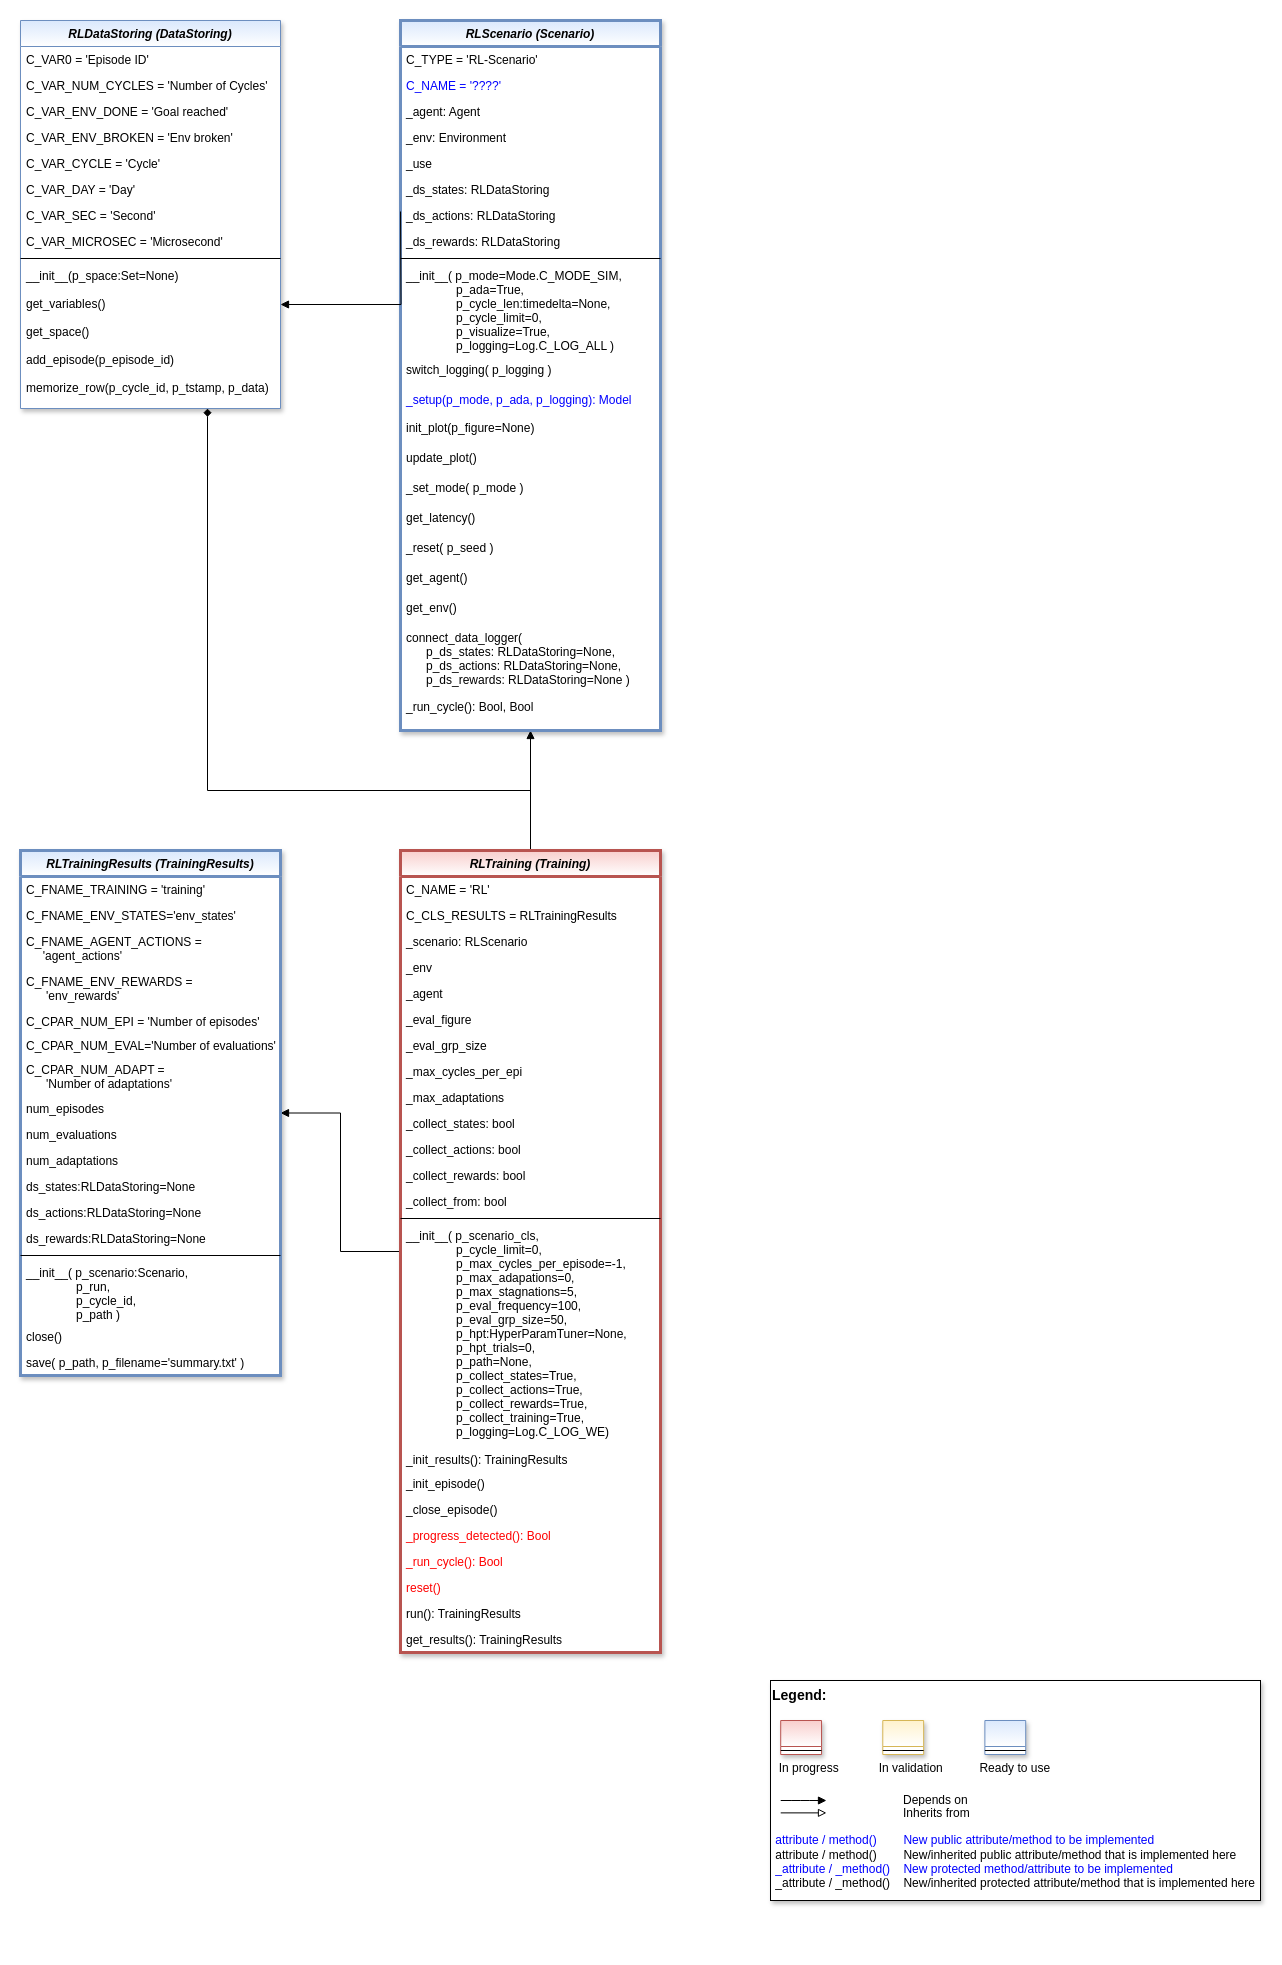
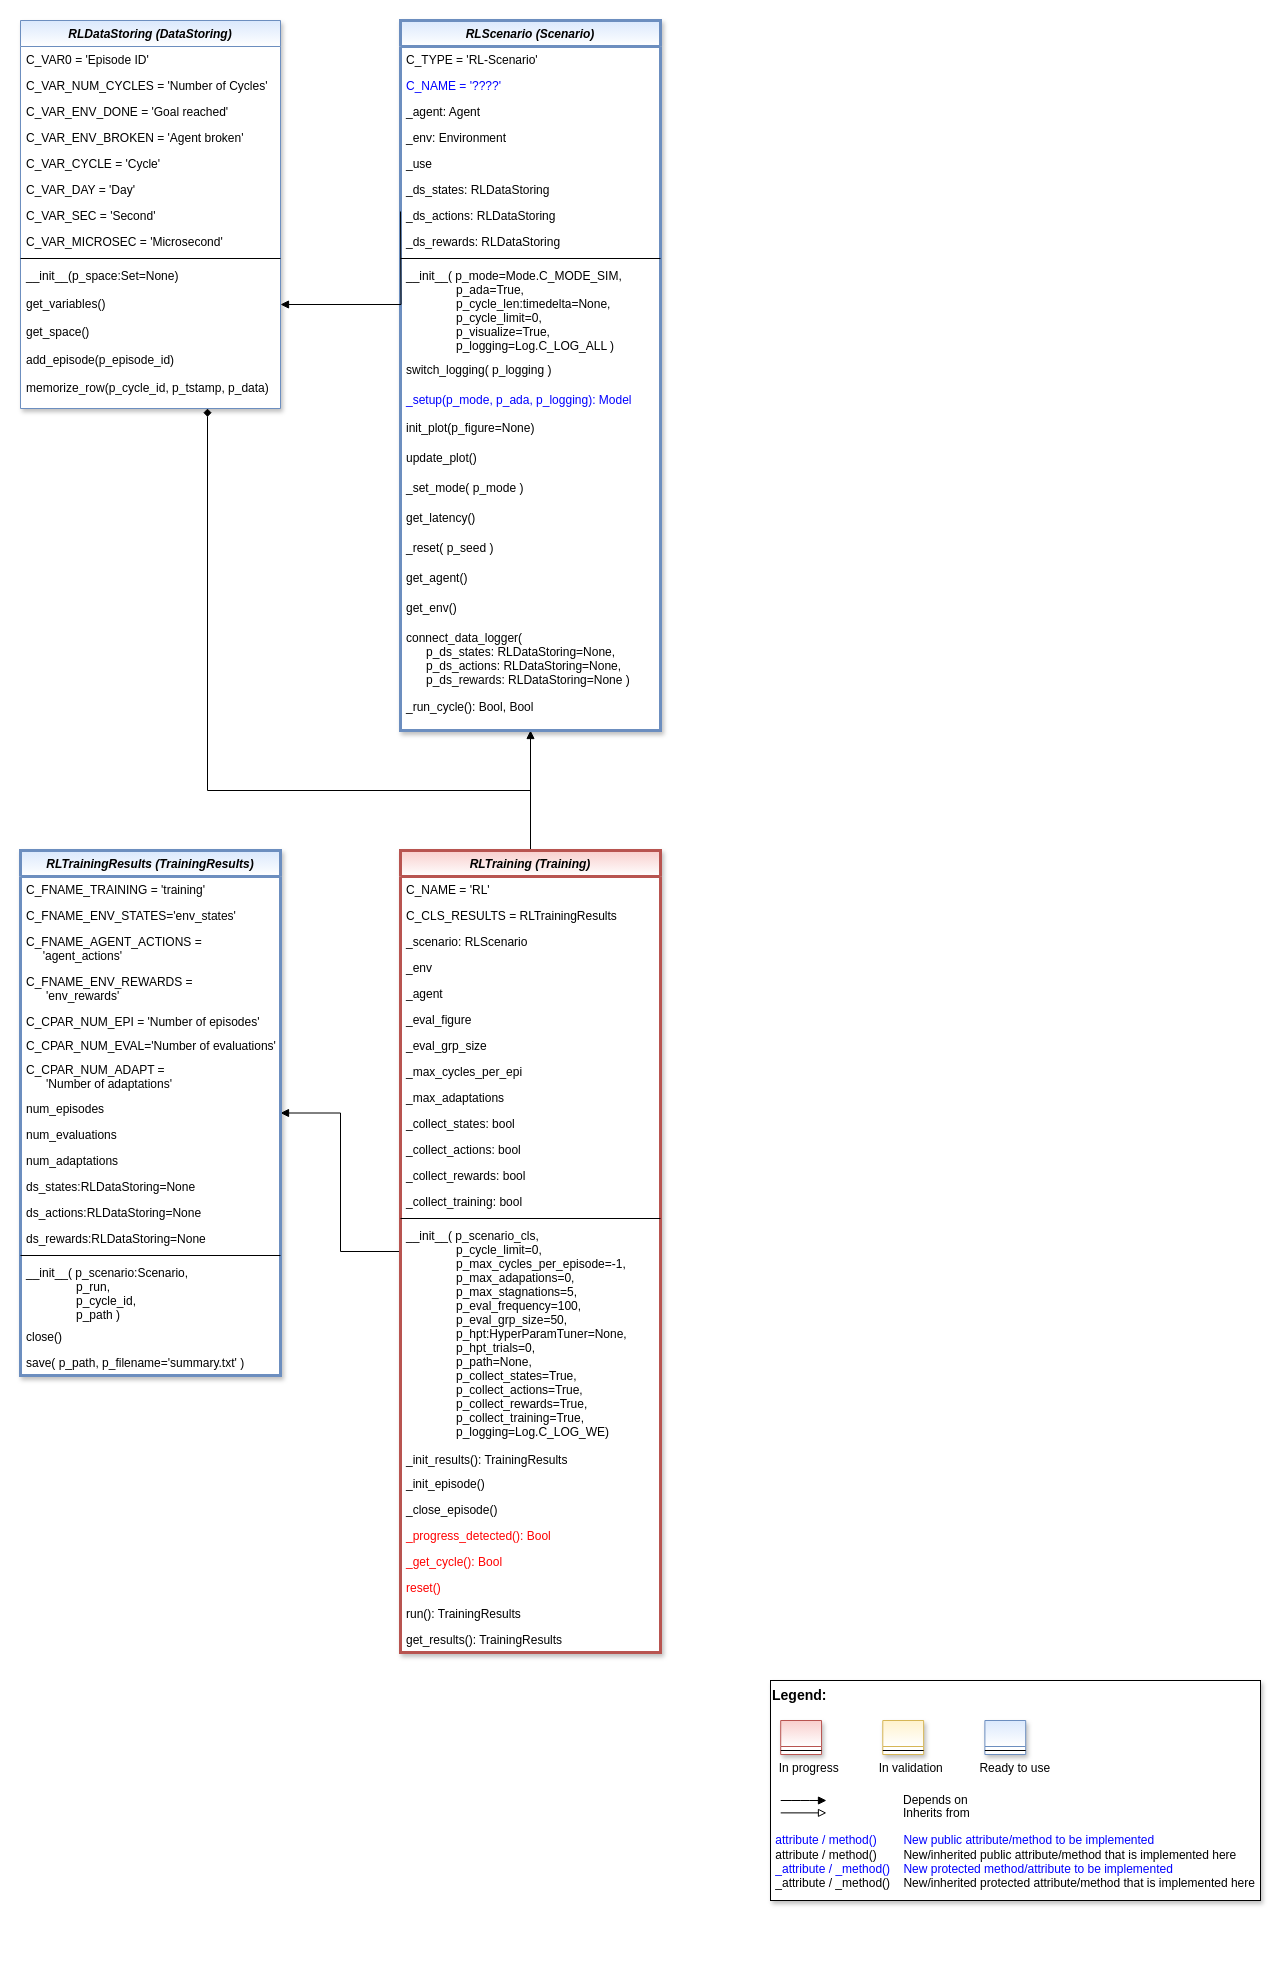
(122, 138) -> (129, 138)
(462, 1202) -> (472, 1202)
(460, 1562) -> (460, 1562)
